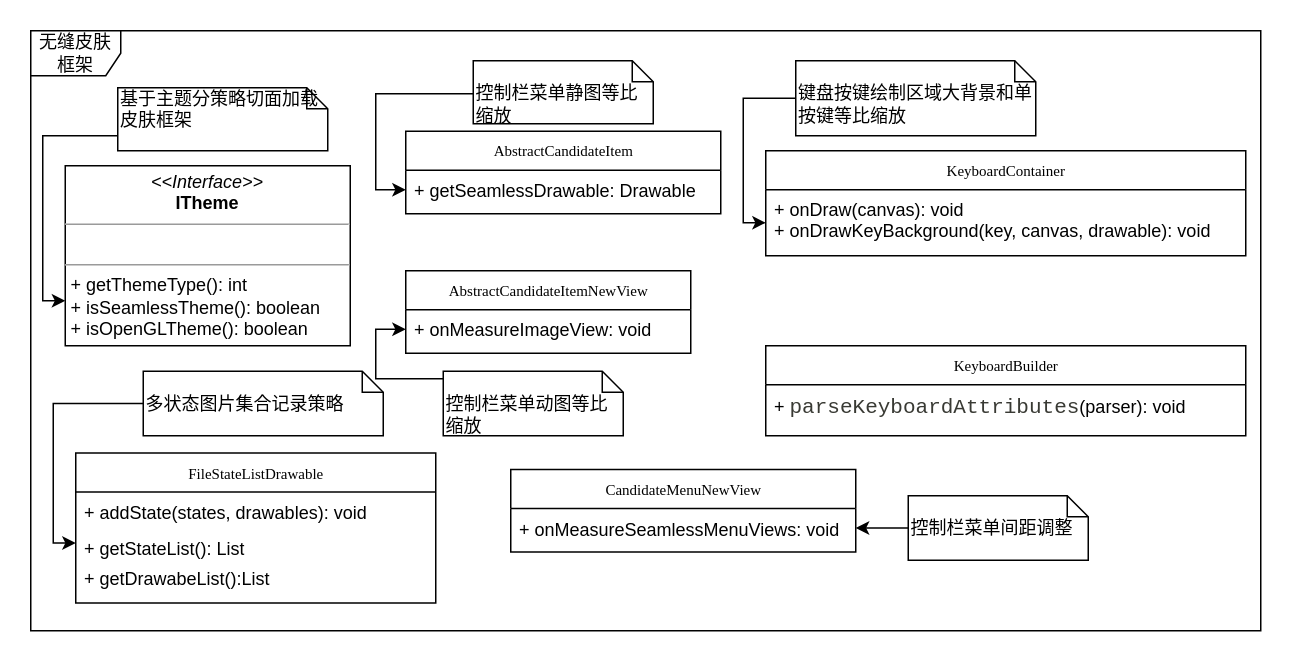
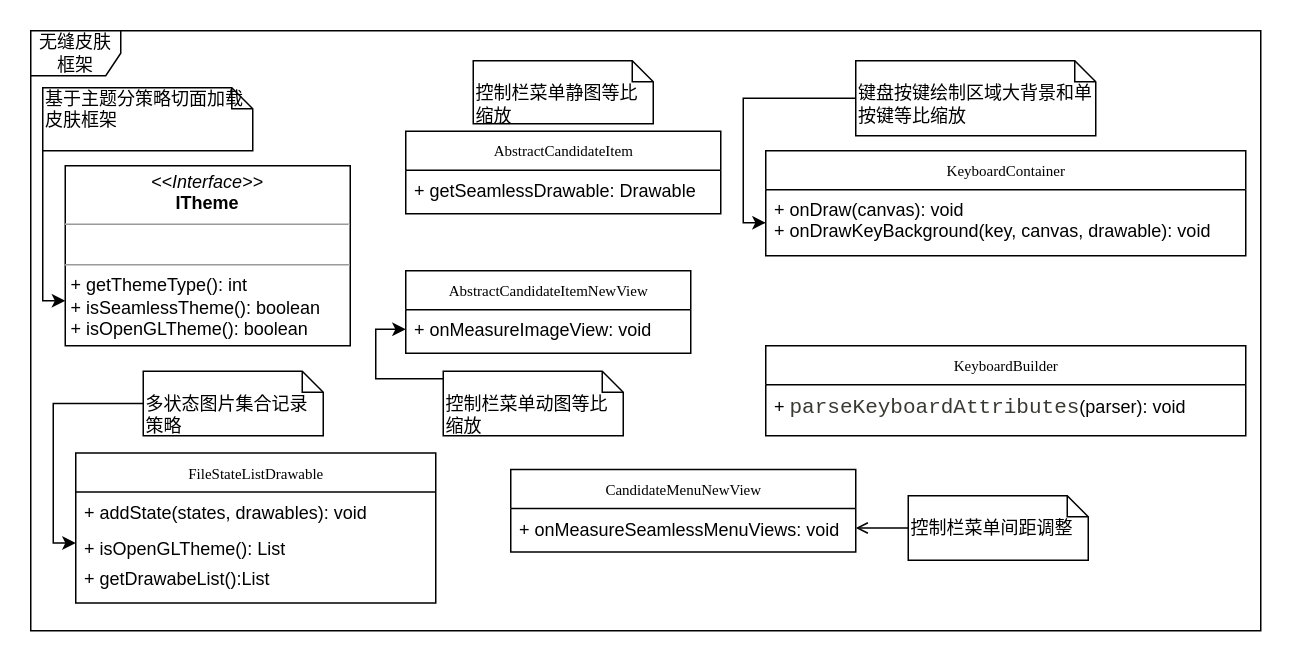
(916, 98) -> (976, 98)
(376, 103) -> none
(223, 119) -> (148, 119)
(263, 404) -> (233, 404)
(867, 528) -> (864, 528)
(186, 550) -> (191, 550)
